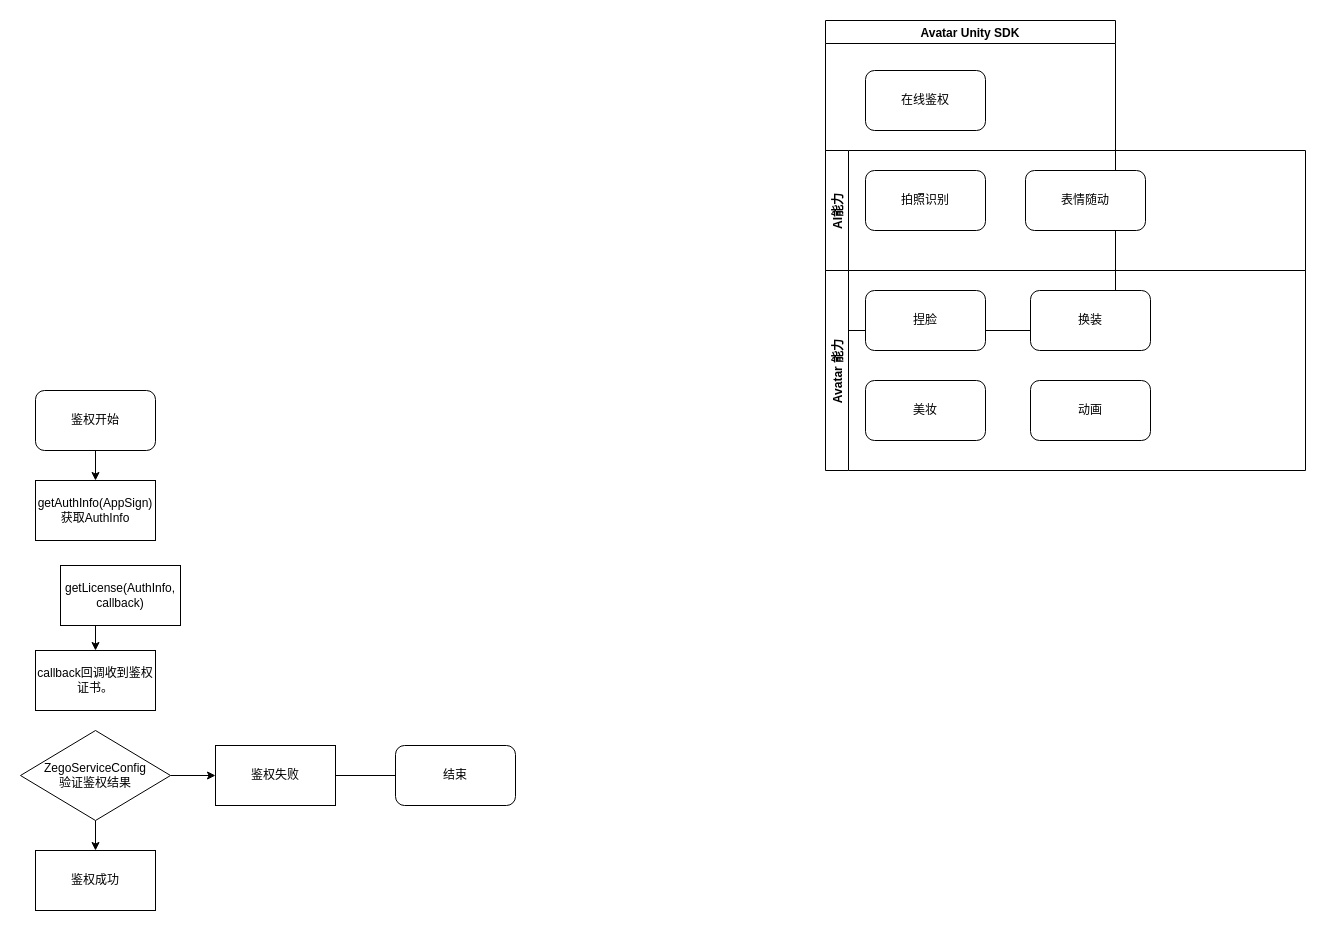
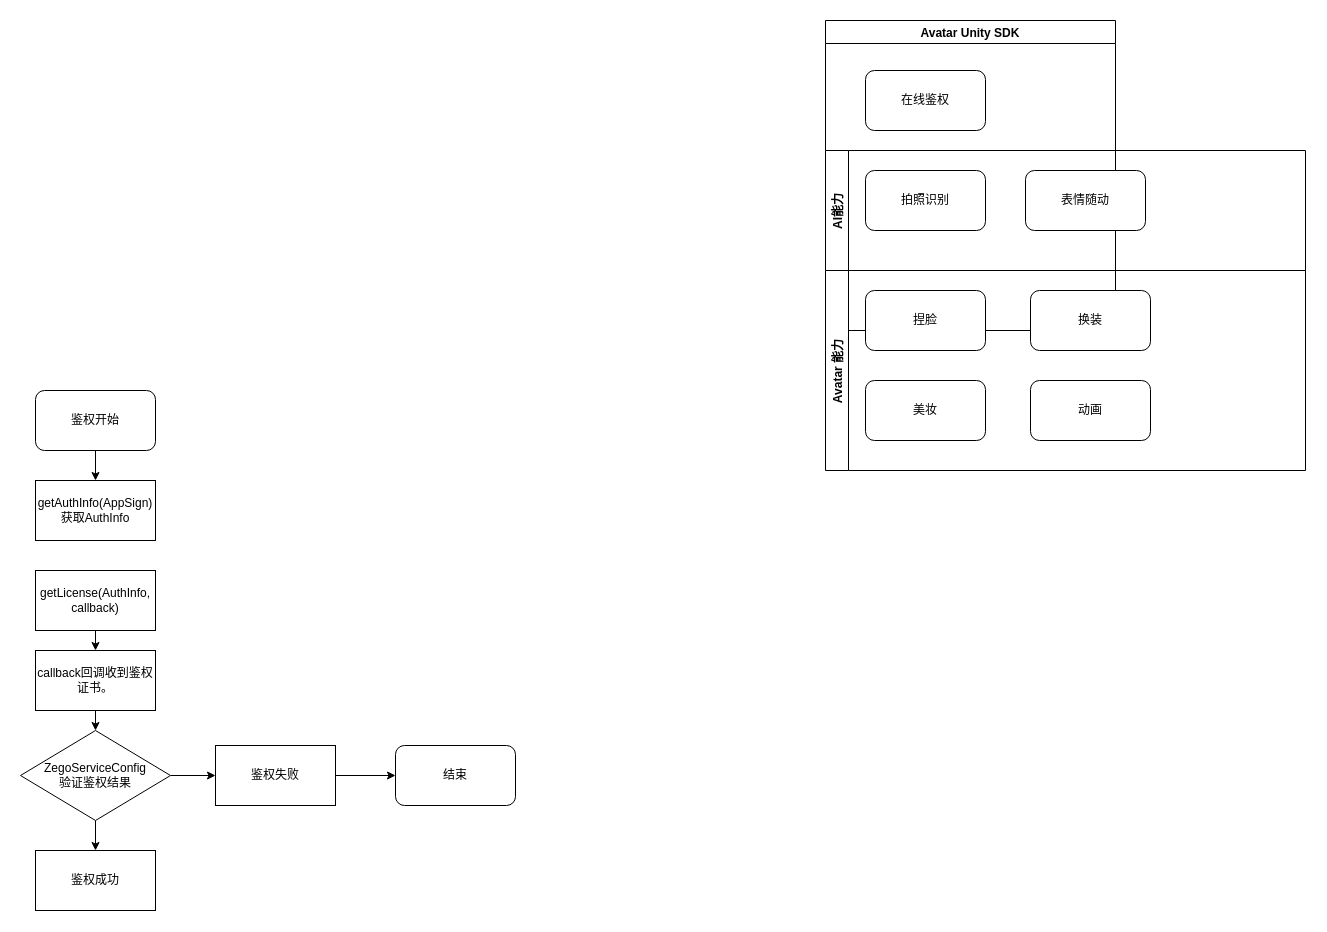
(121, 596) -> (96, 601)
none -> (96, 717)
(390, 776) -> (387, 776)
